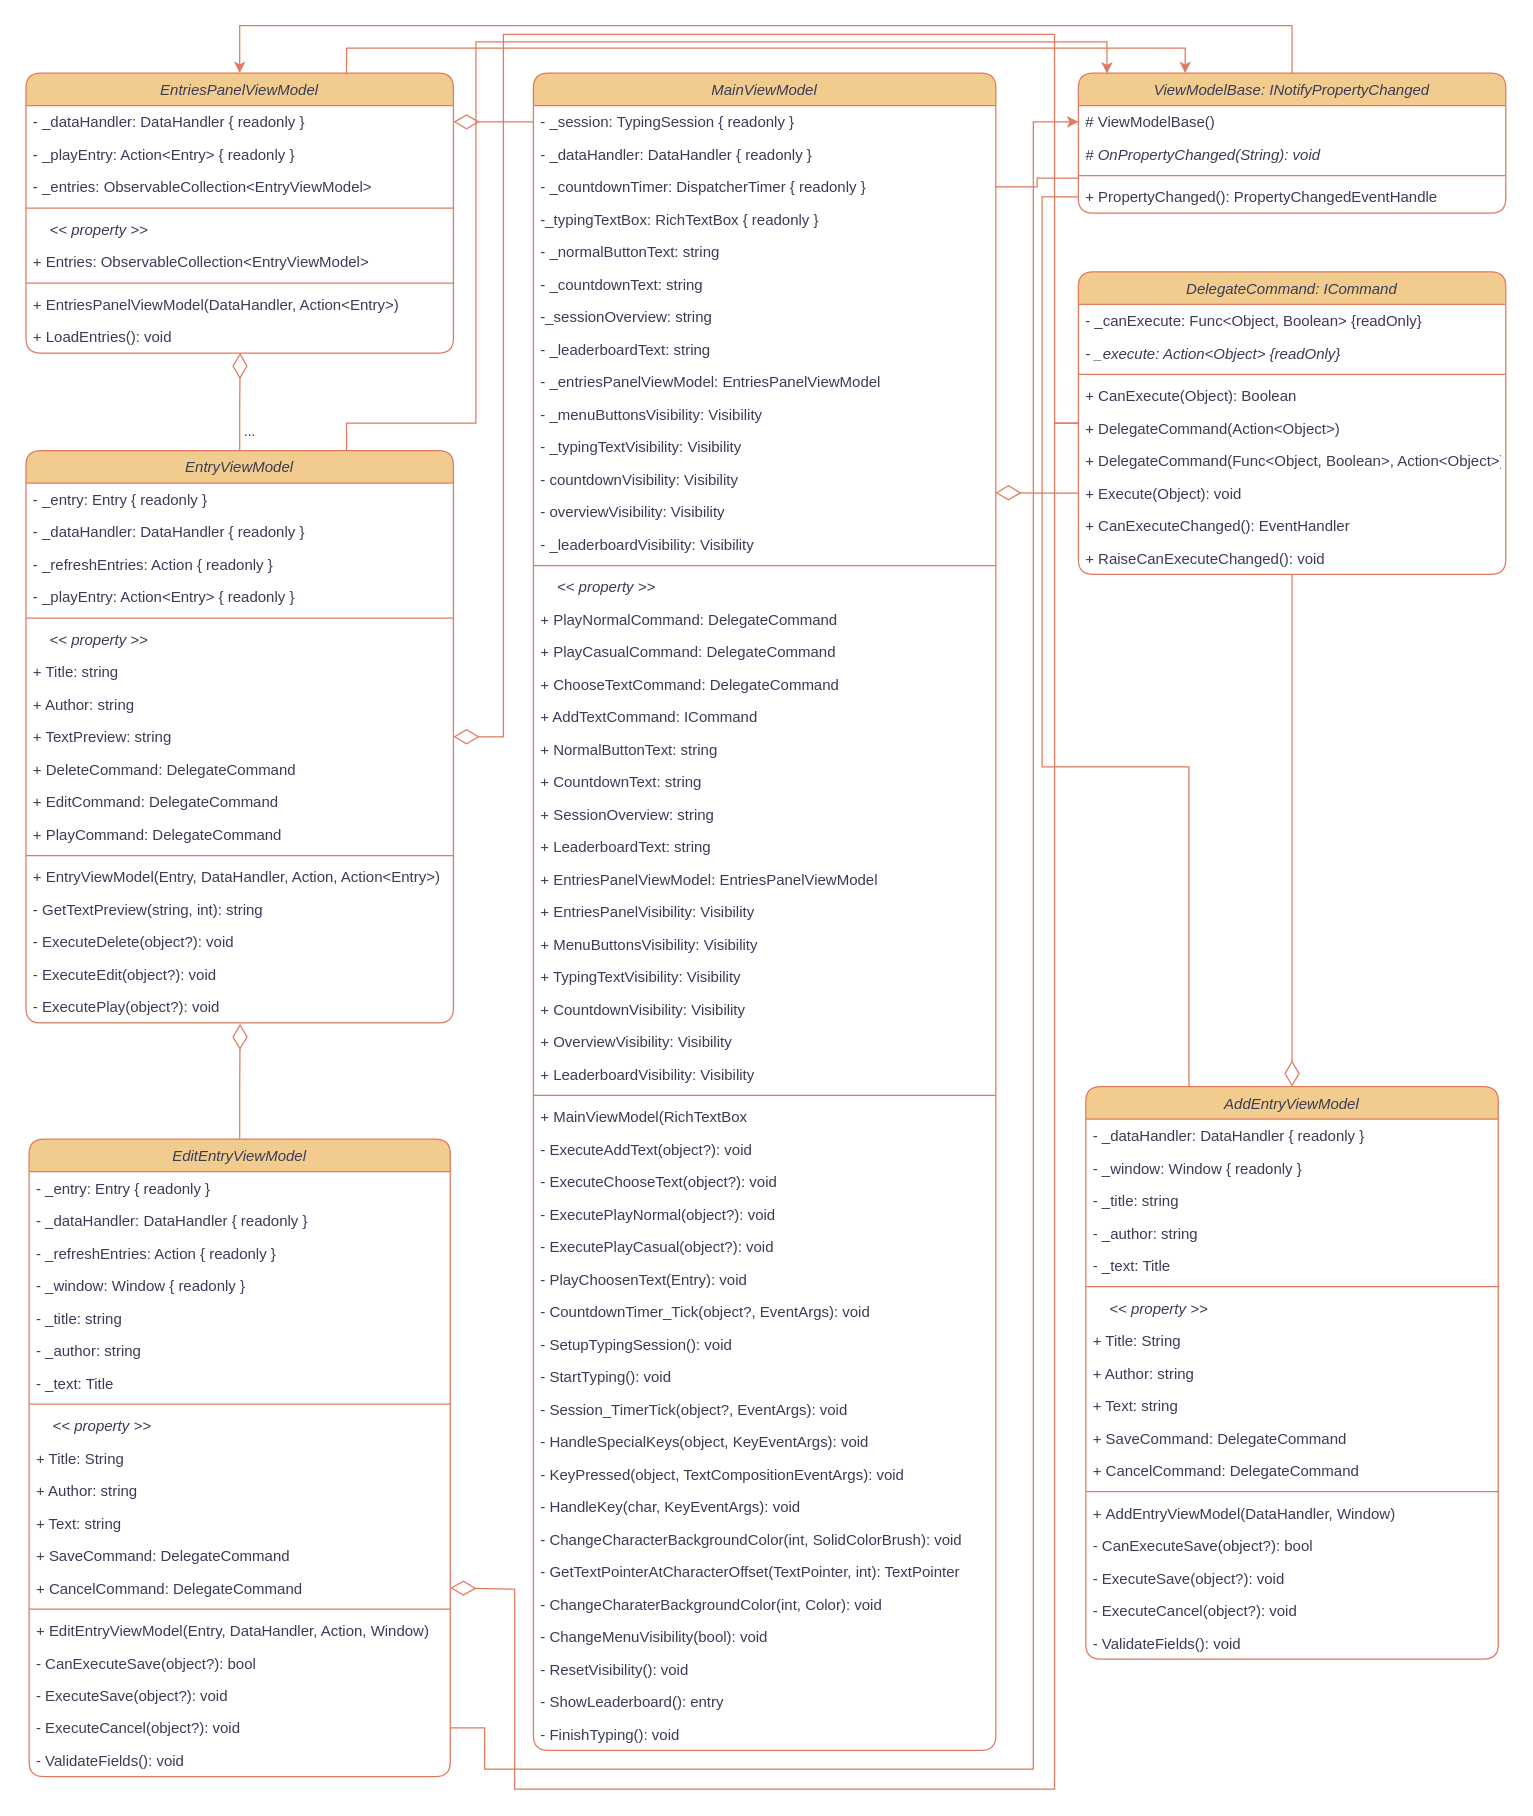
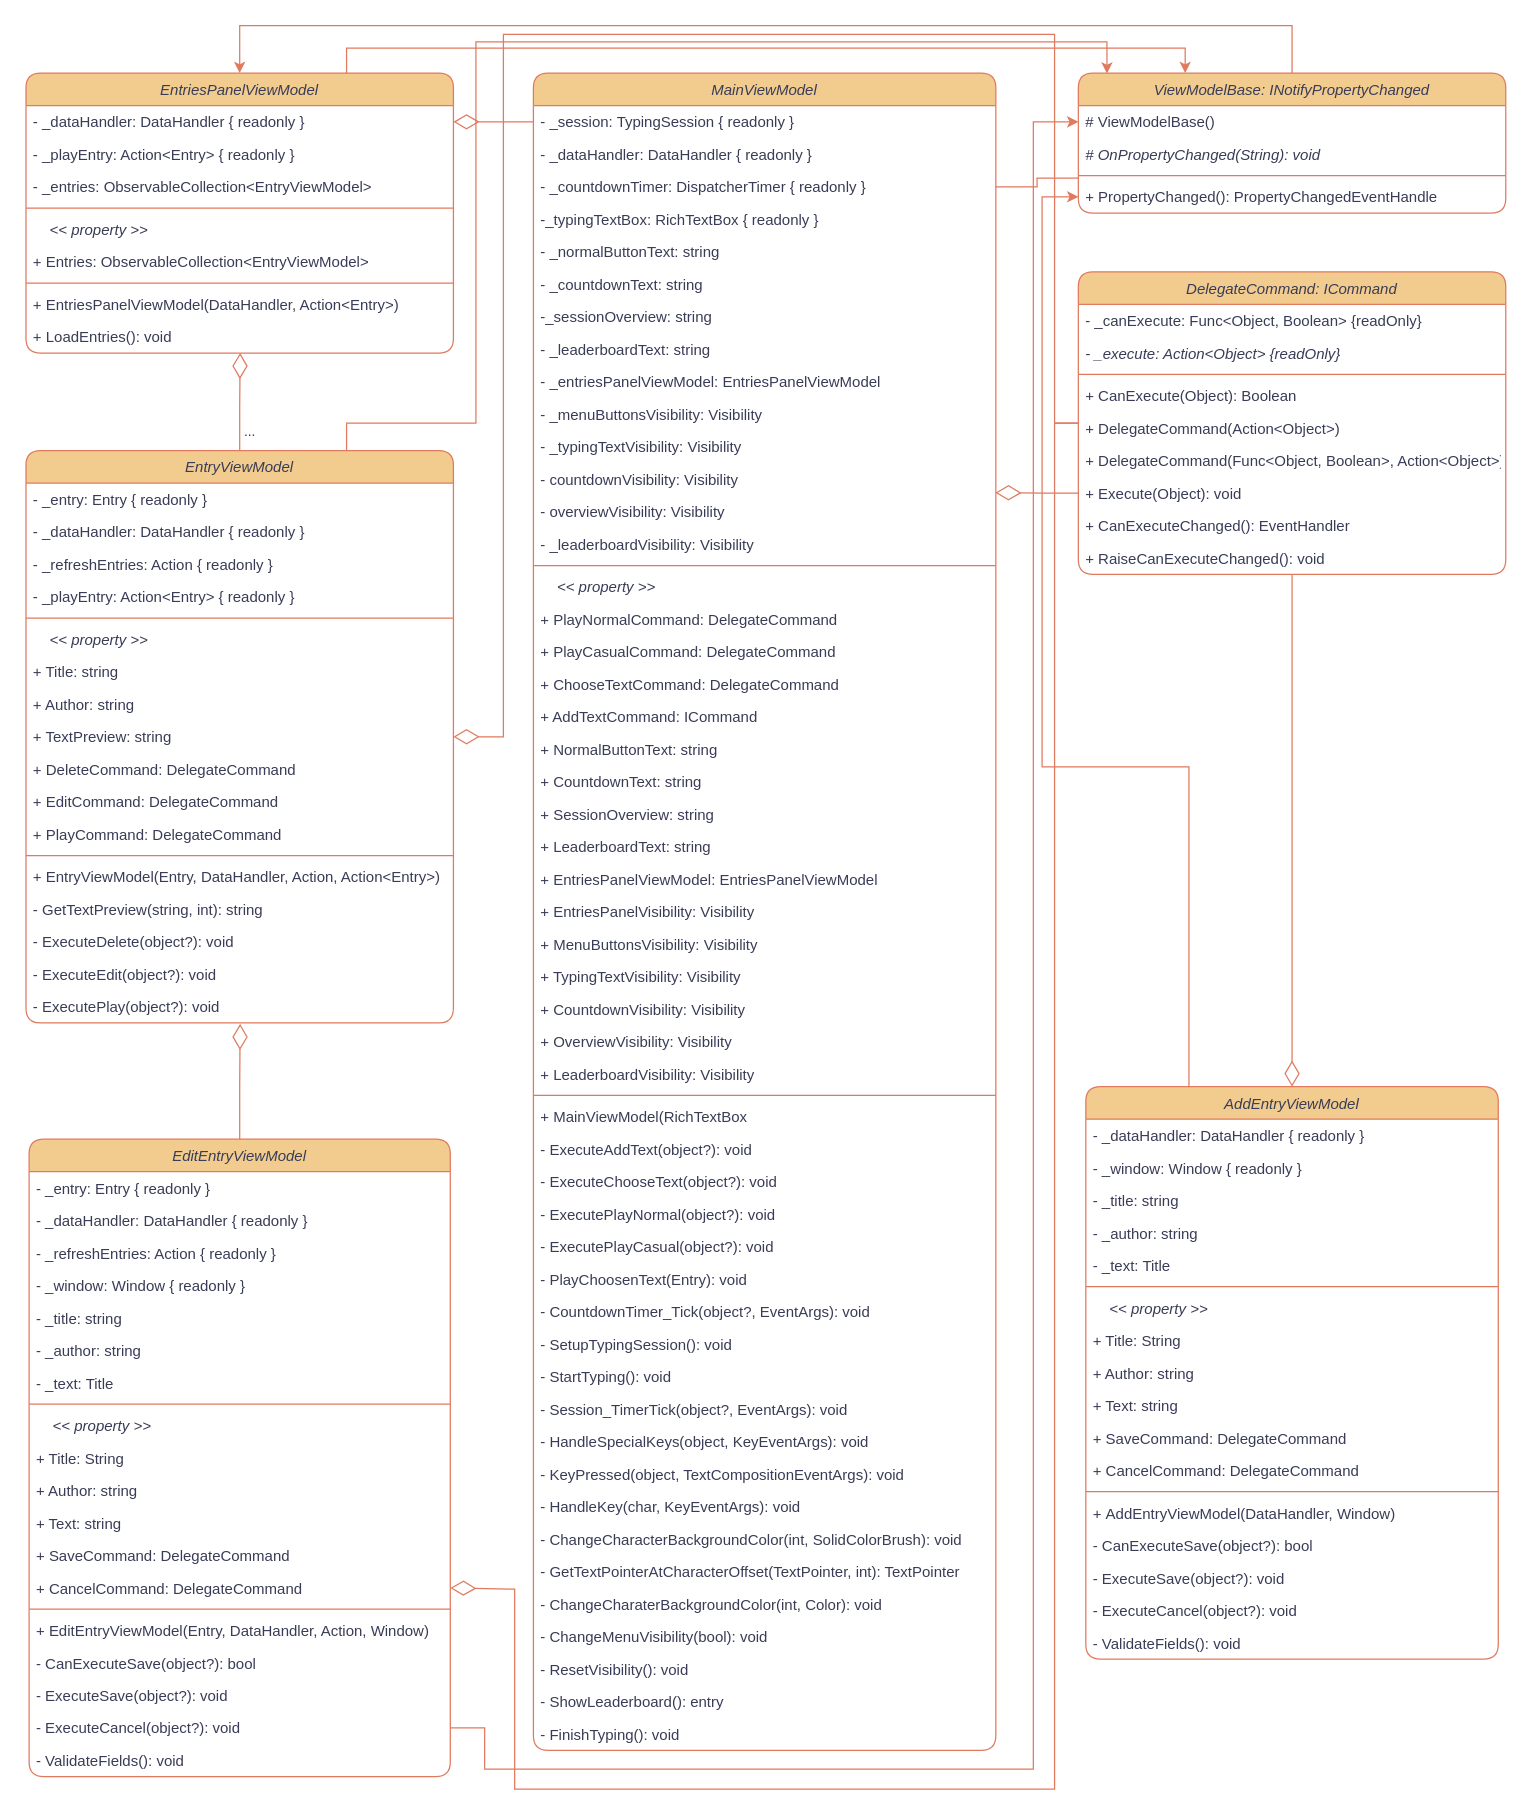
(1071, 197) -> (1068, 197)
